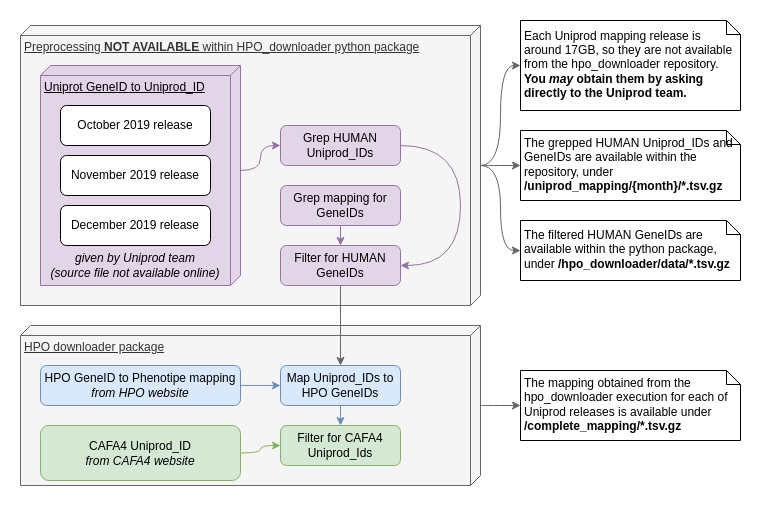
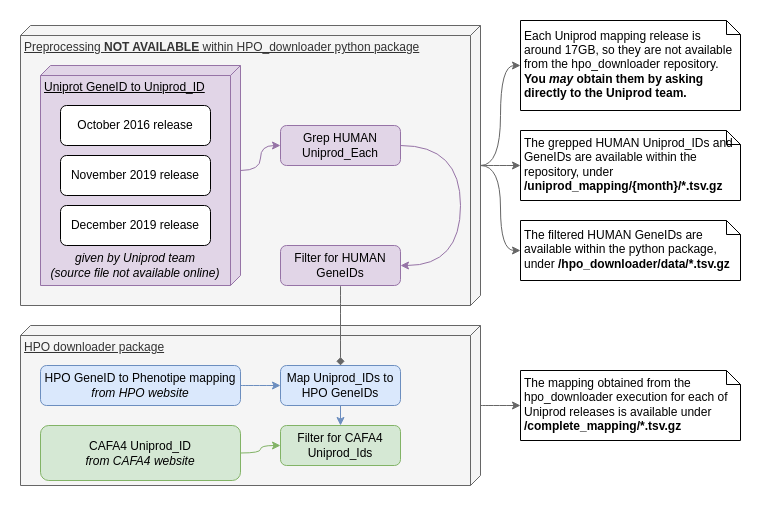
(136, 126) -> (136, 126)
(341, 146) -> (341, 146)
(341, 206) -> none
(341, 238) -> none
(341, 357) -> (341, 357)
